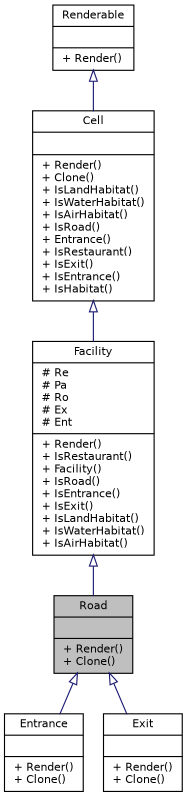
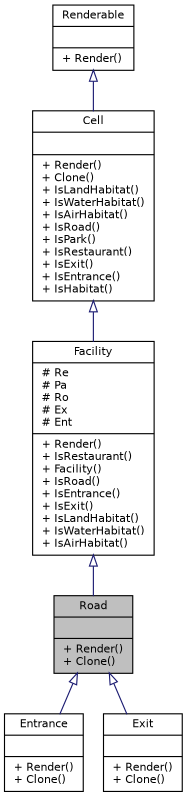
(76, 240) -> (69, 240)
